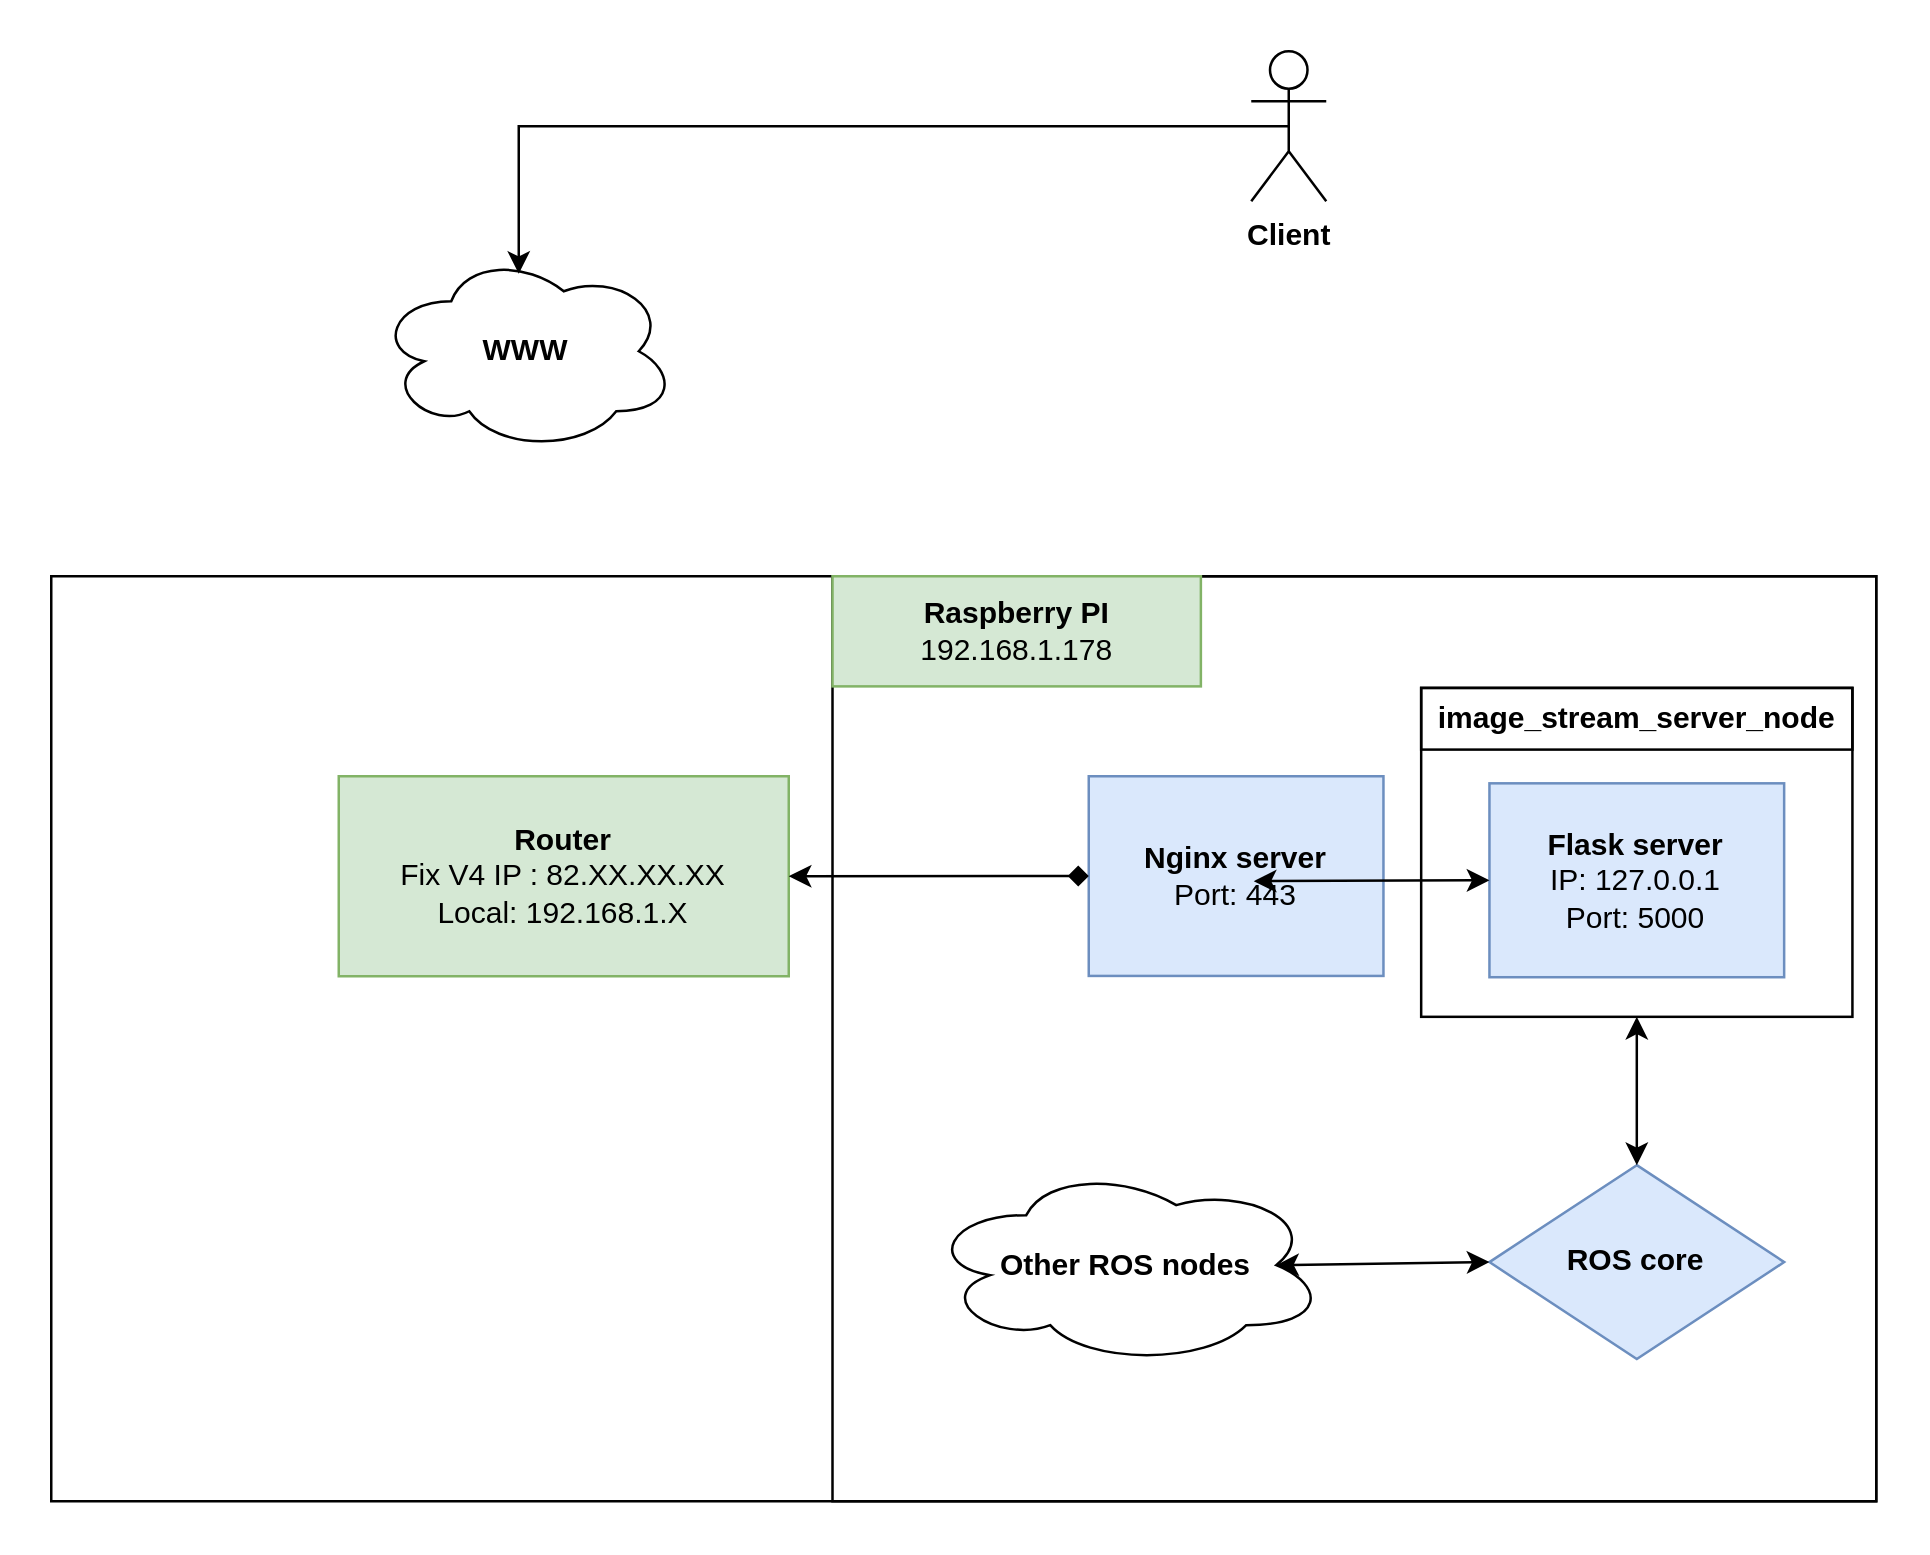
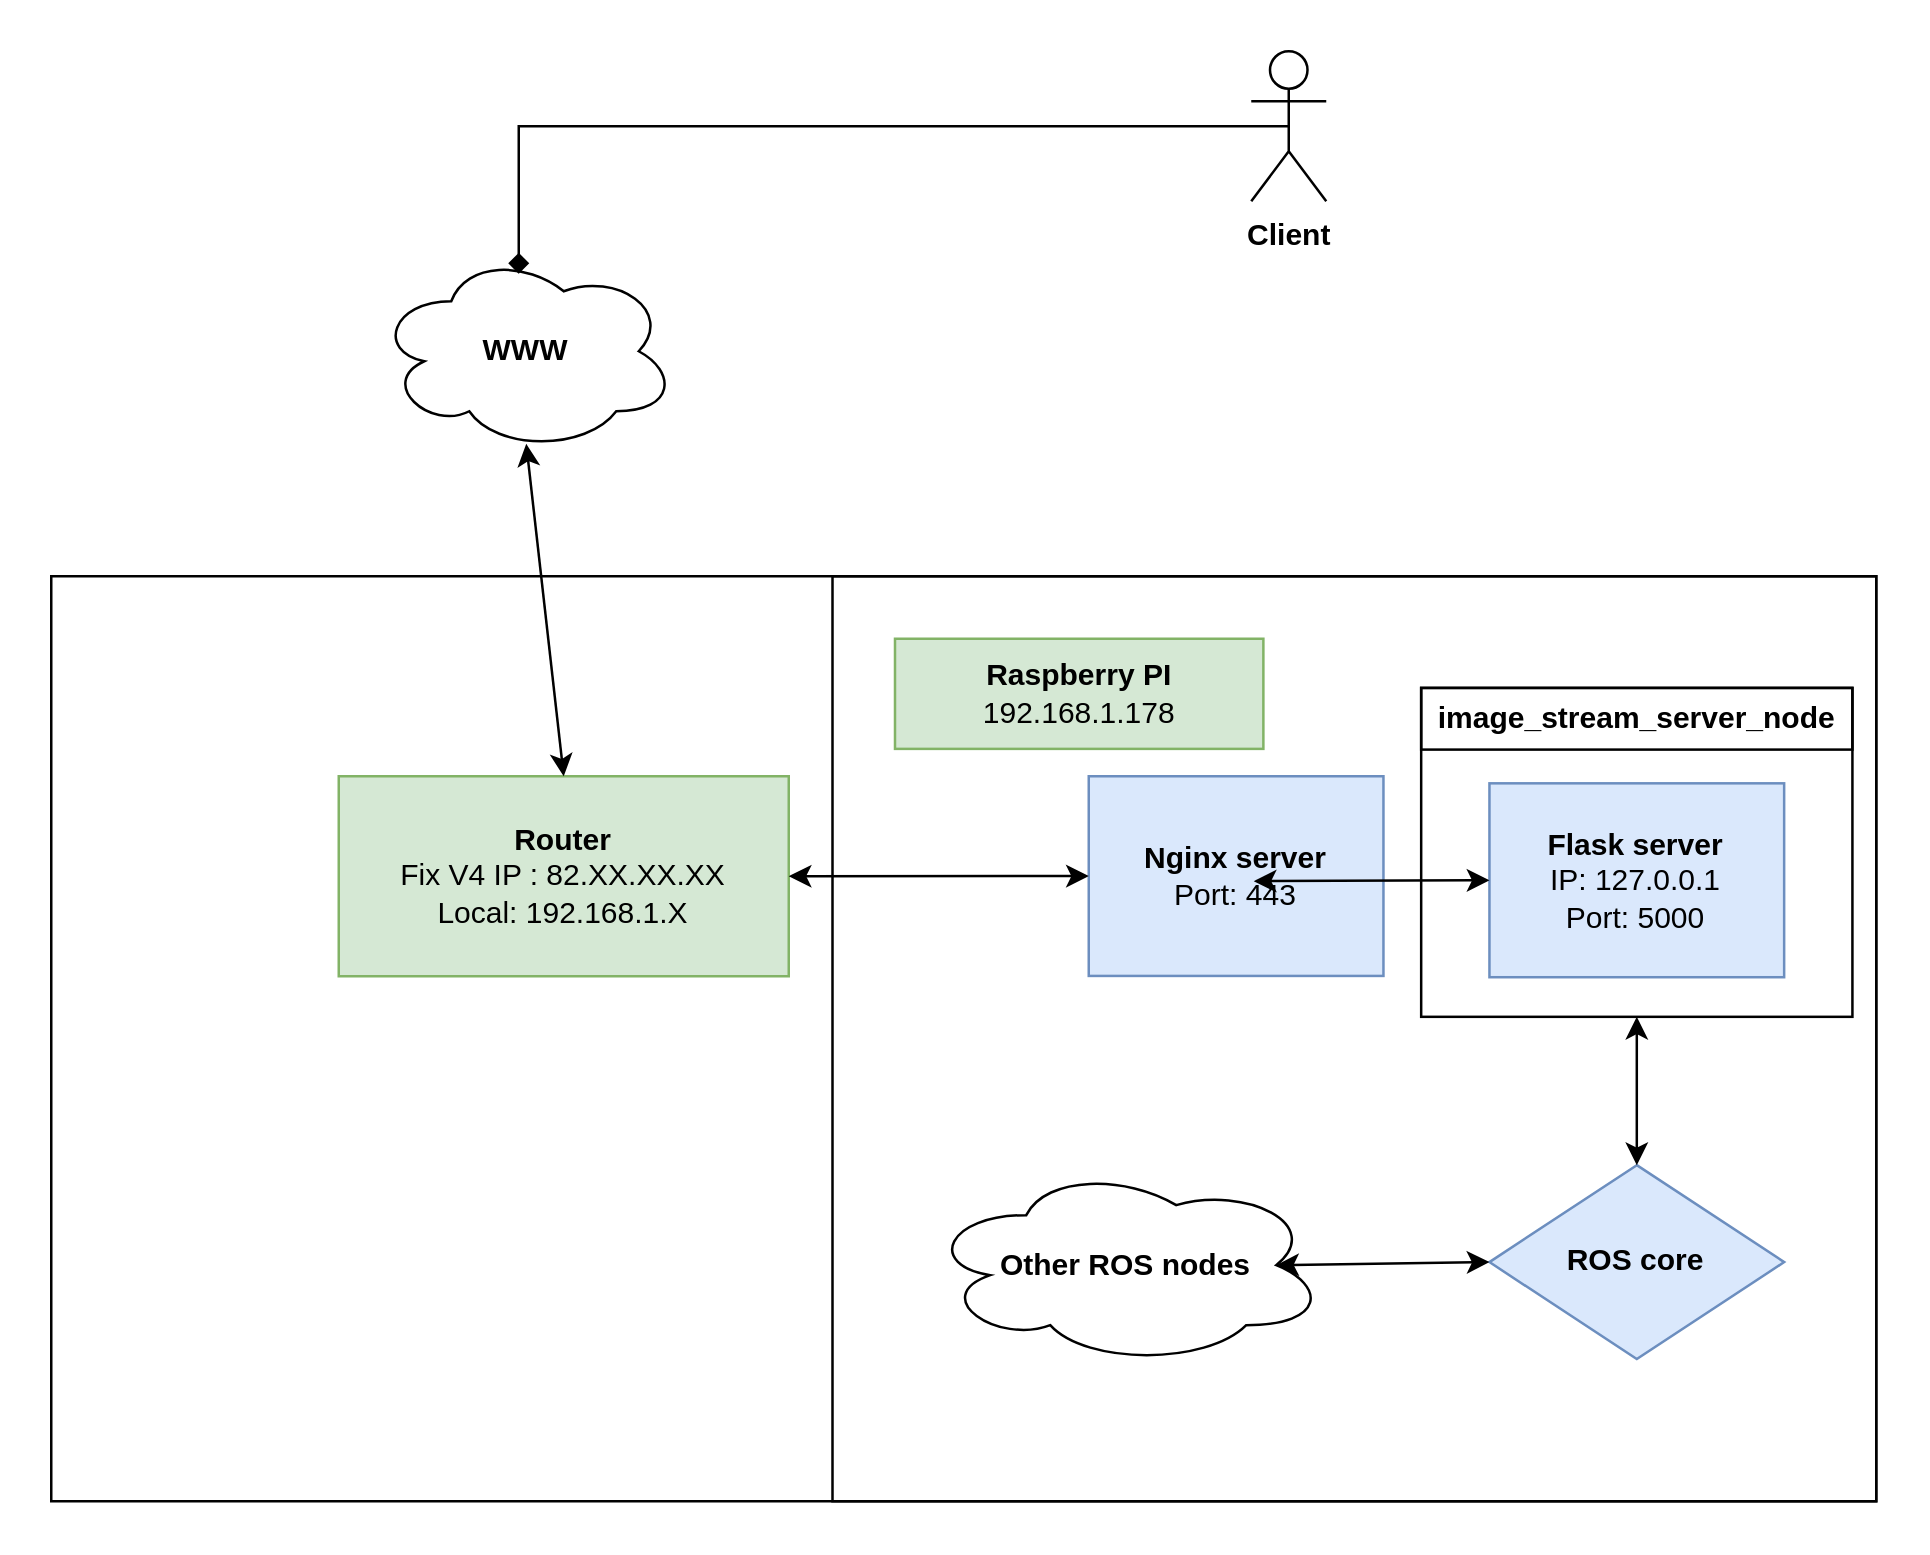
(519, 254) -> (519, 253)
none -> (545, 610)
(1017, 631) -> (1079, 694)
(1068, 876) -> (1069, 876)
